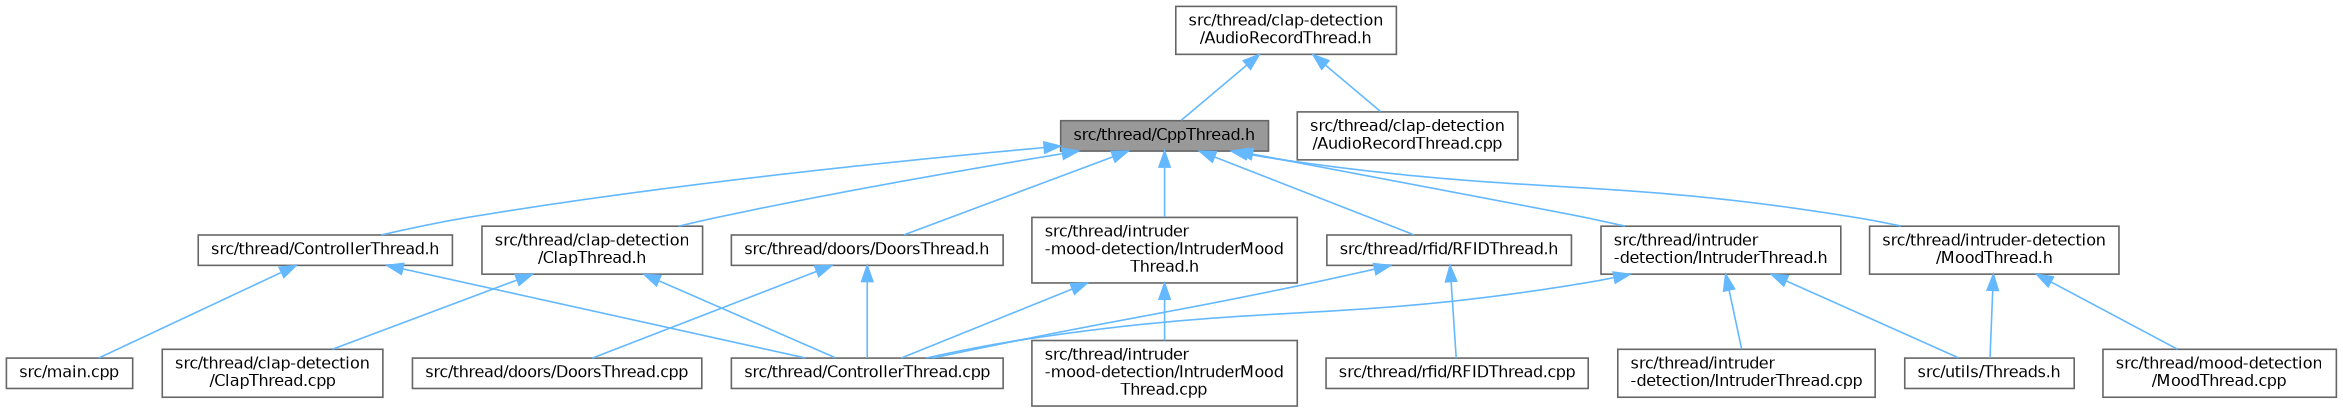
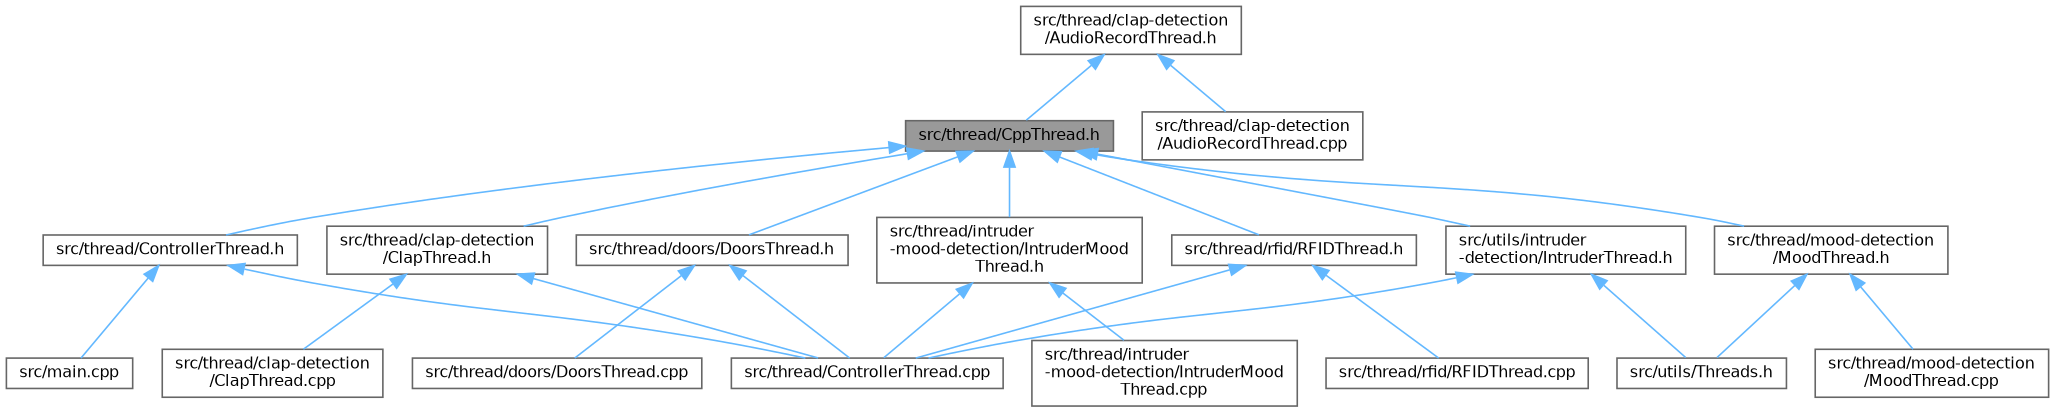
(1721, 250) -> (1566, 250)
(1994, 250) -> (1831, 250)
(1746, 373) -> none
